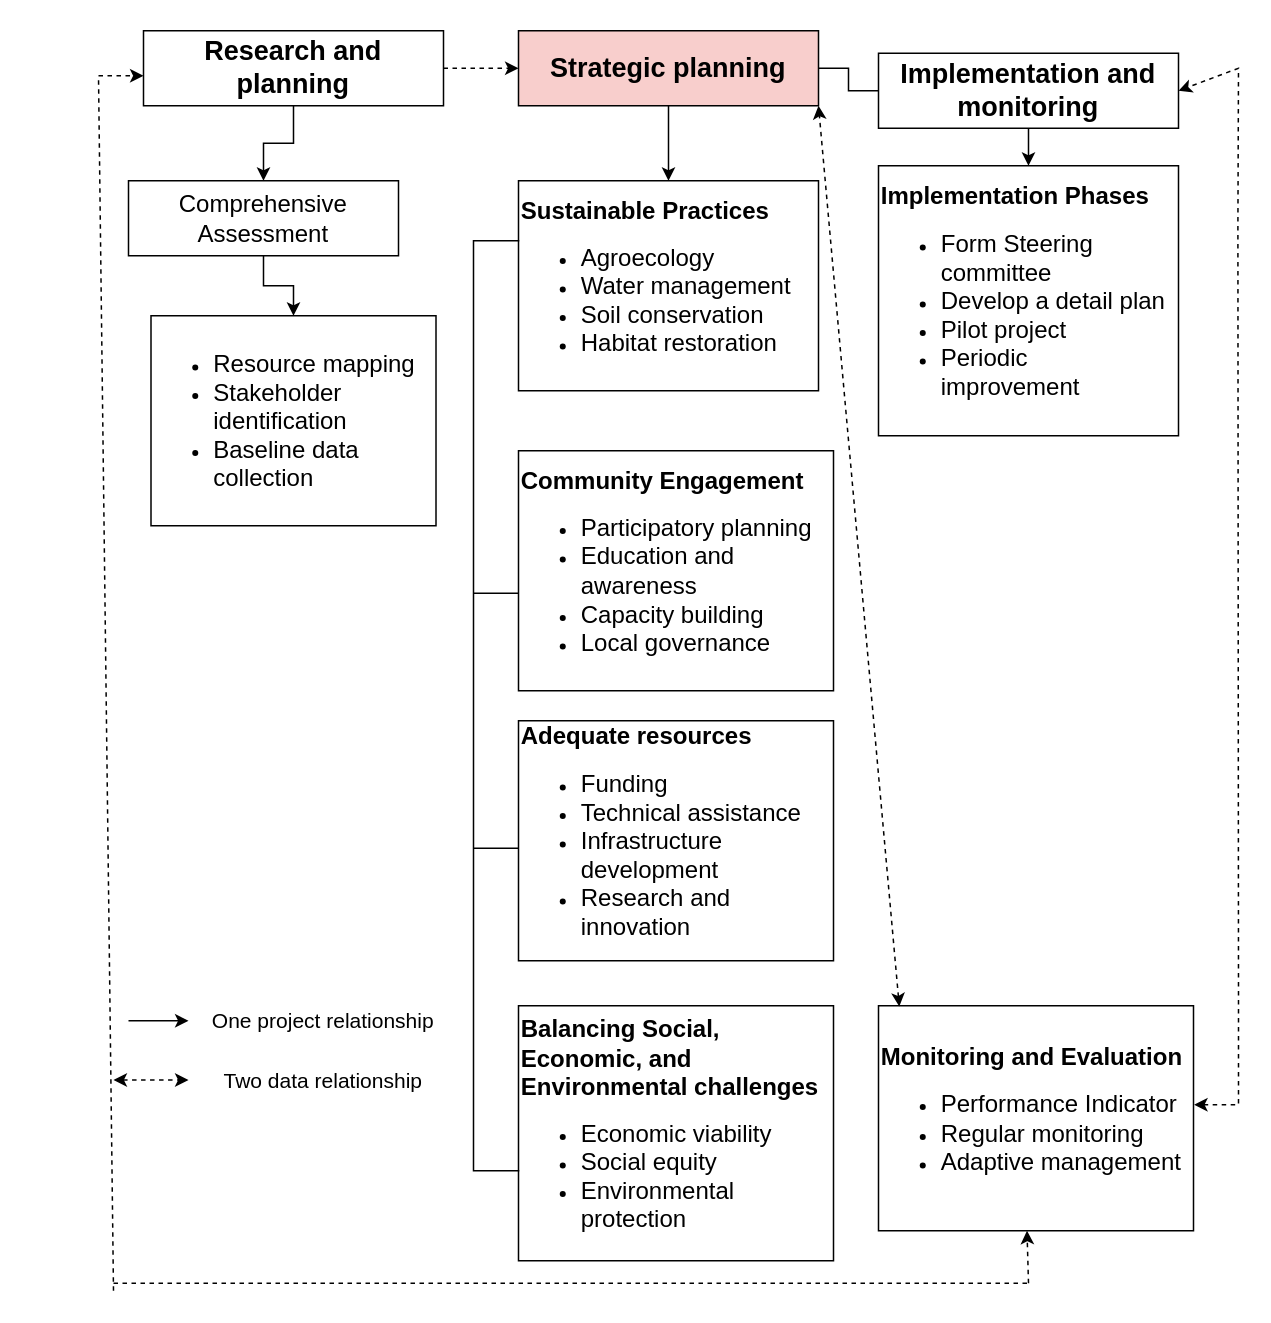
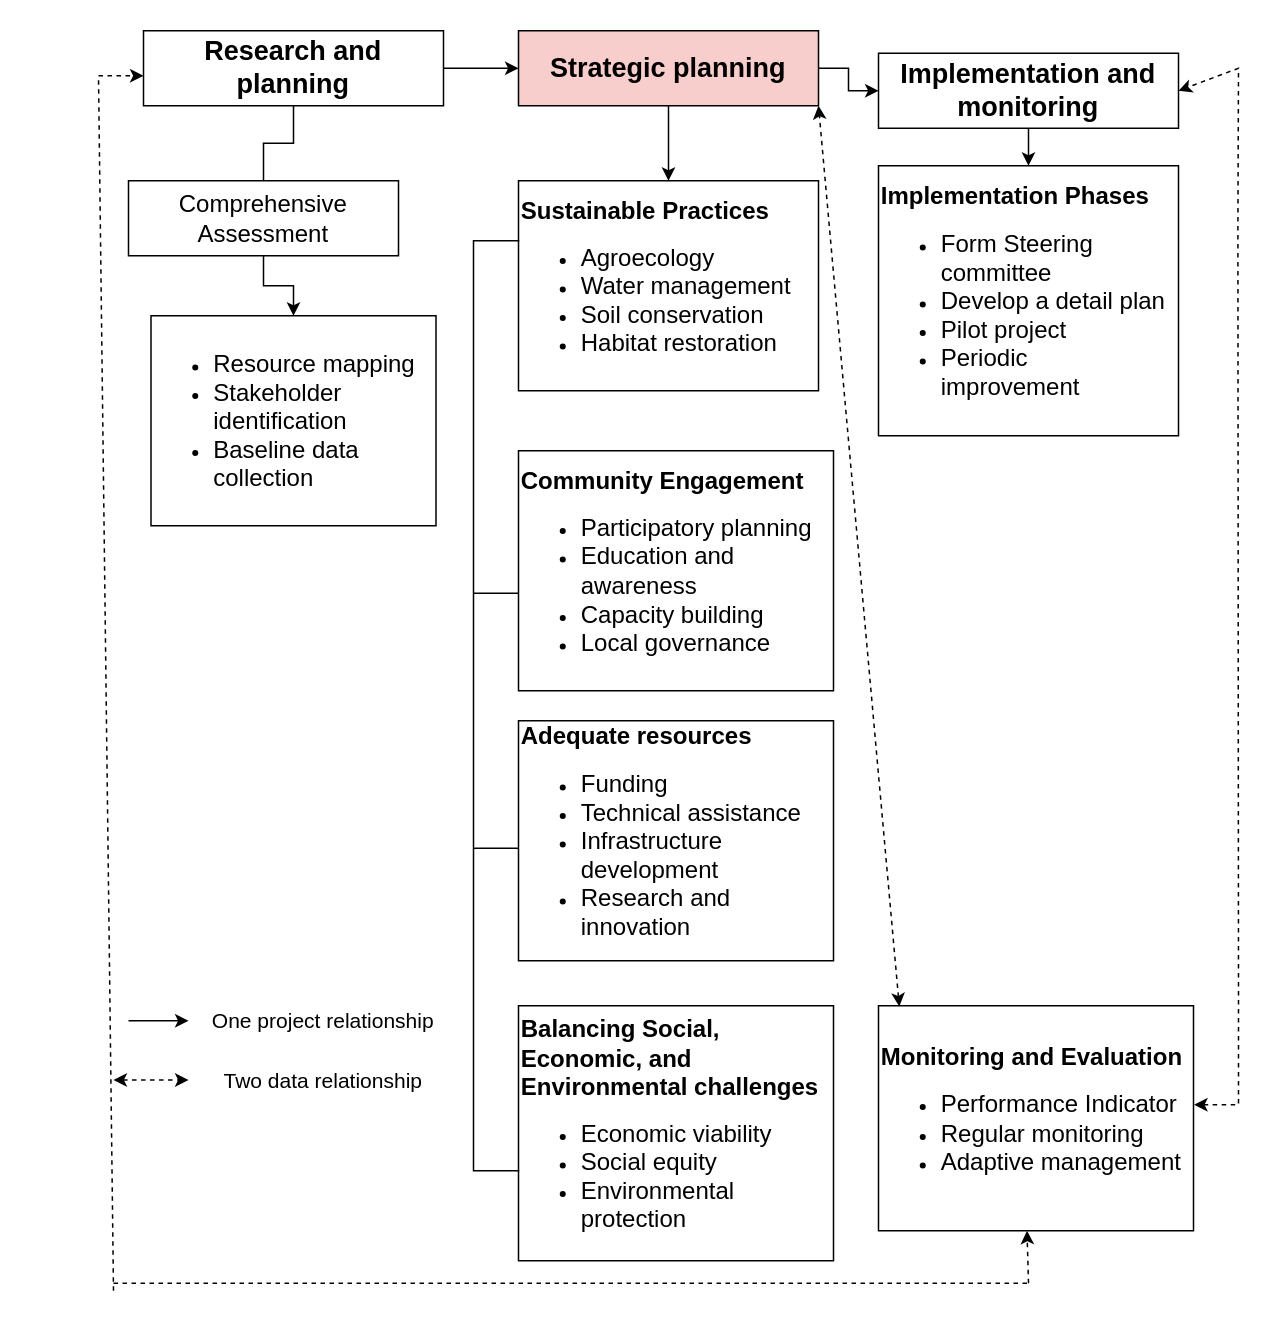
(476, 68) -> (476, 68)
(871, 91) -> (867, 91)
(263, 169) -> (263, 173)
